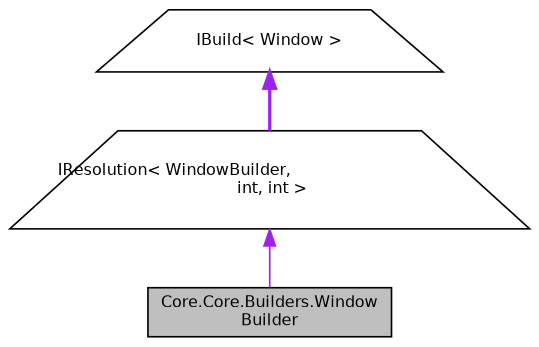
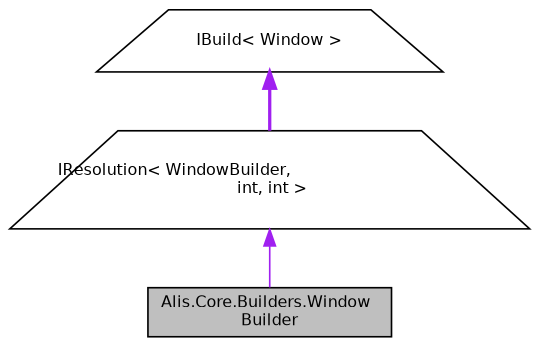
(270, 312) -> (270, 312)
